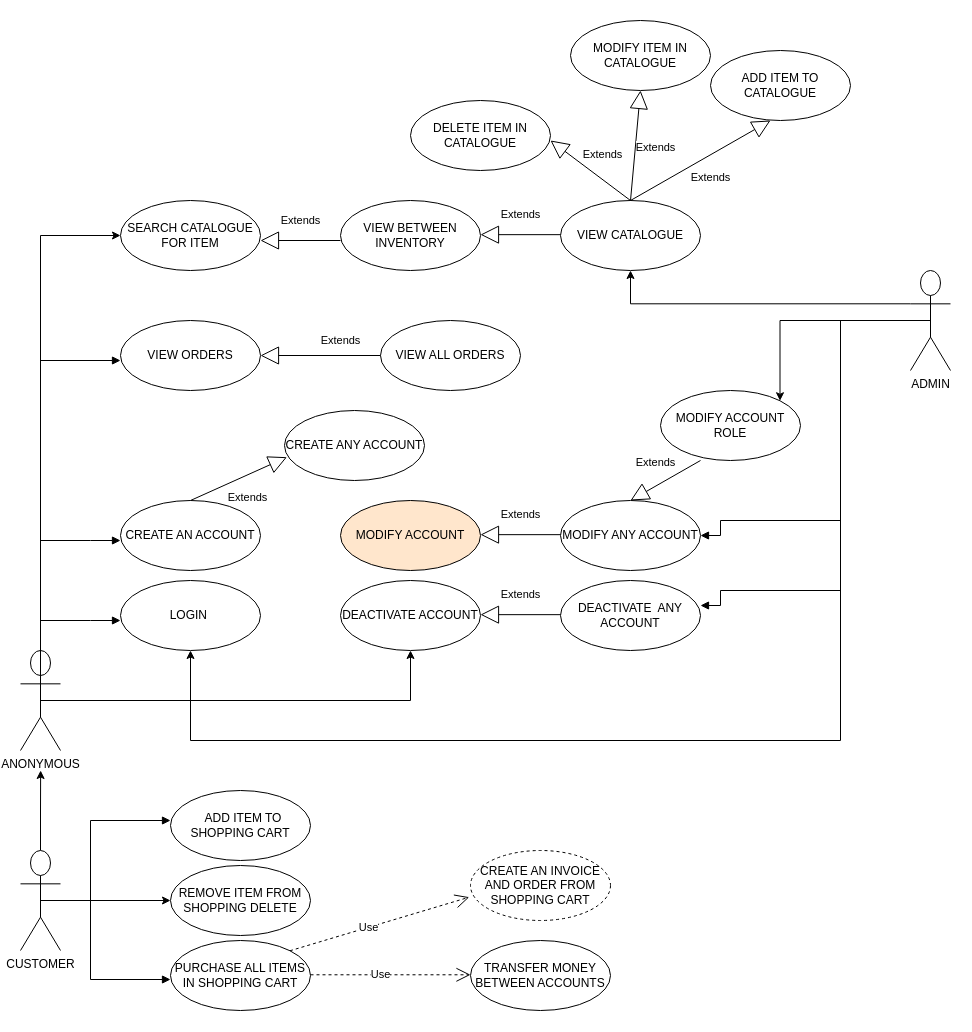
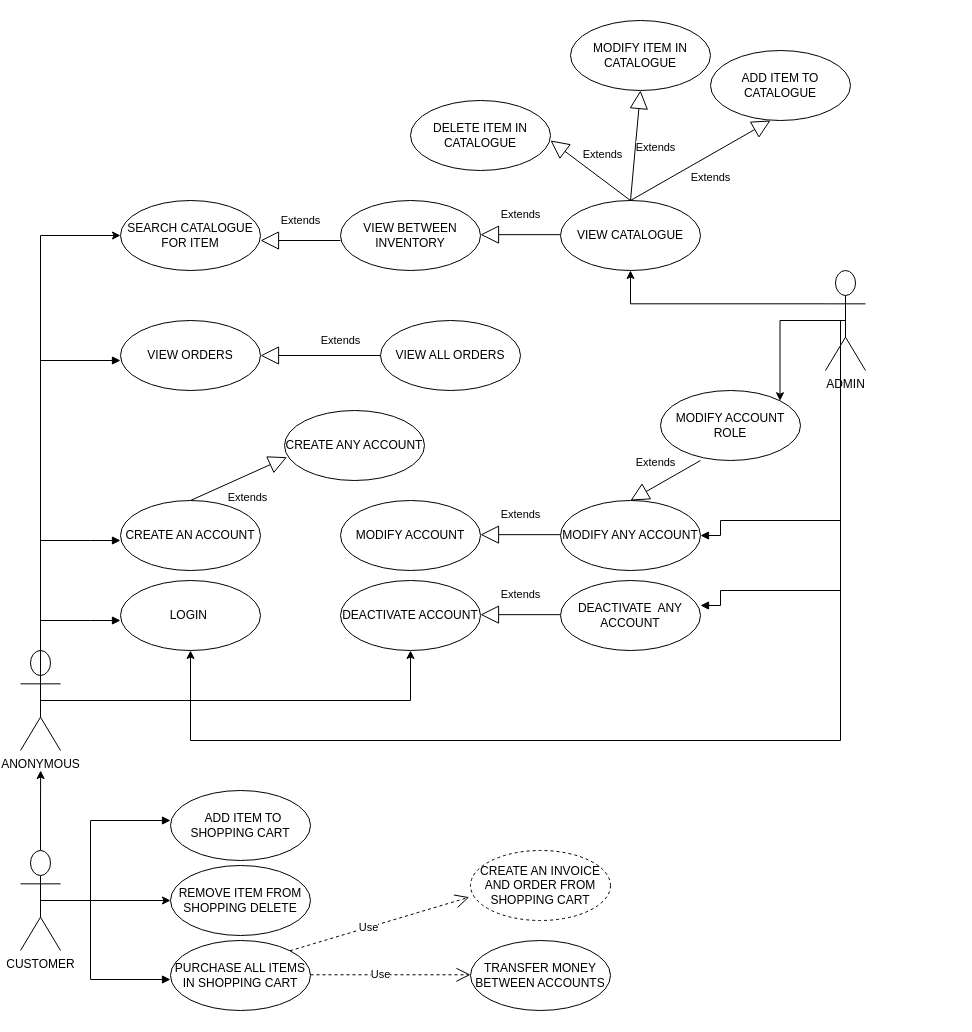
(931, 321) -> (846, 321)
(411, 536) -> (411, 536)
